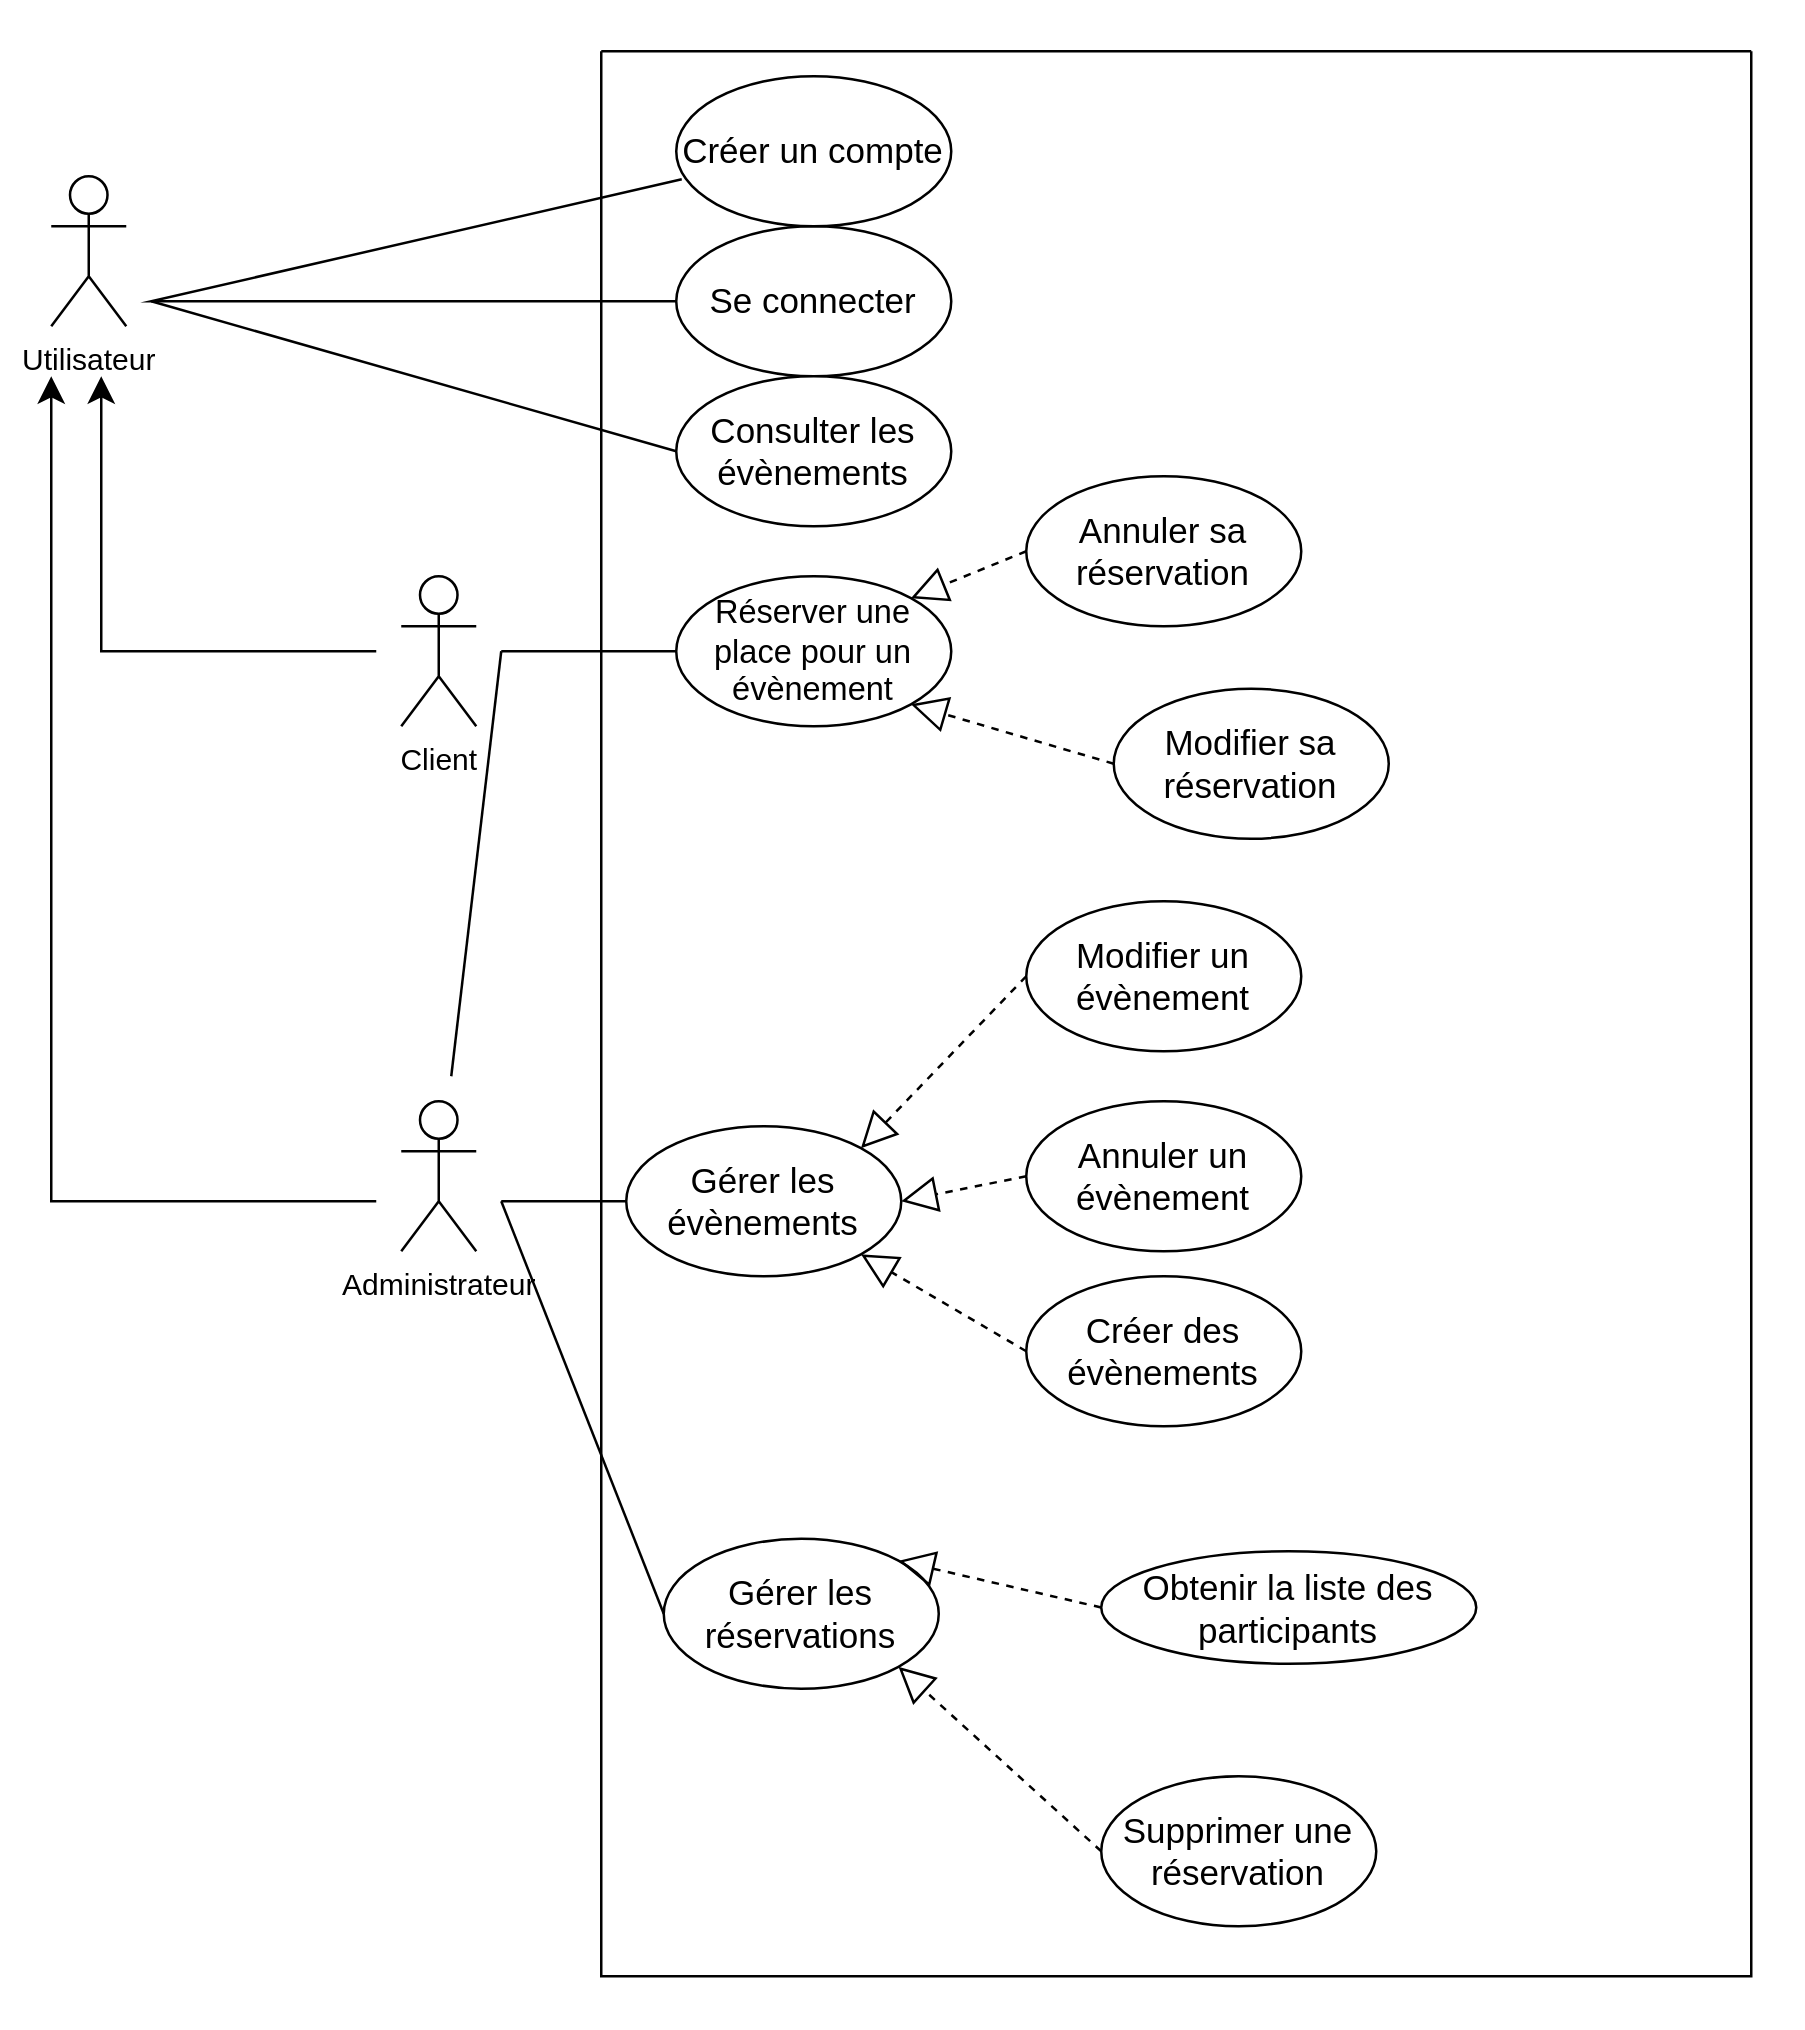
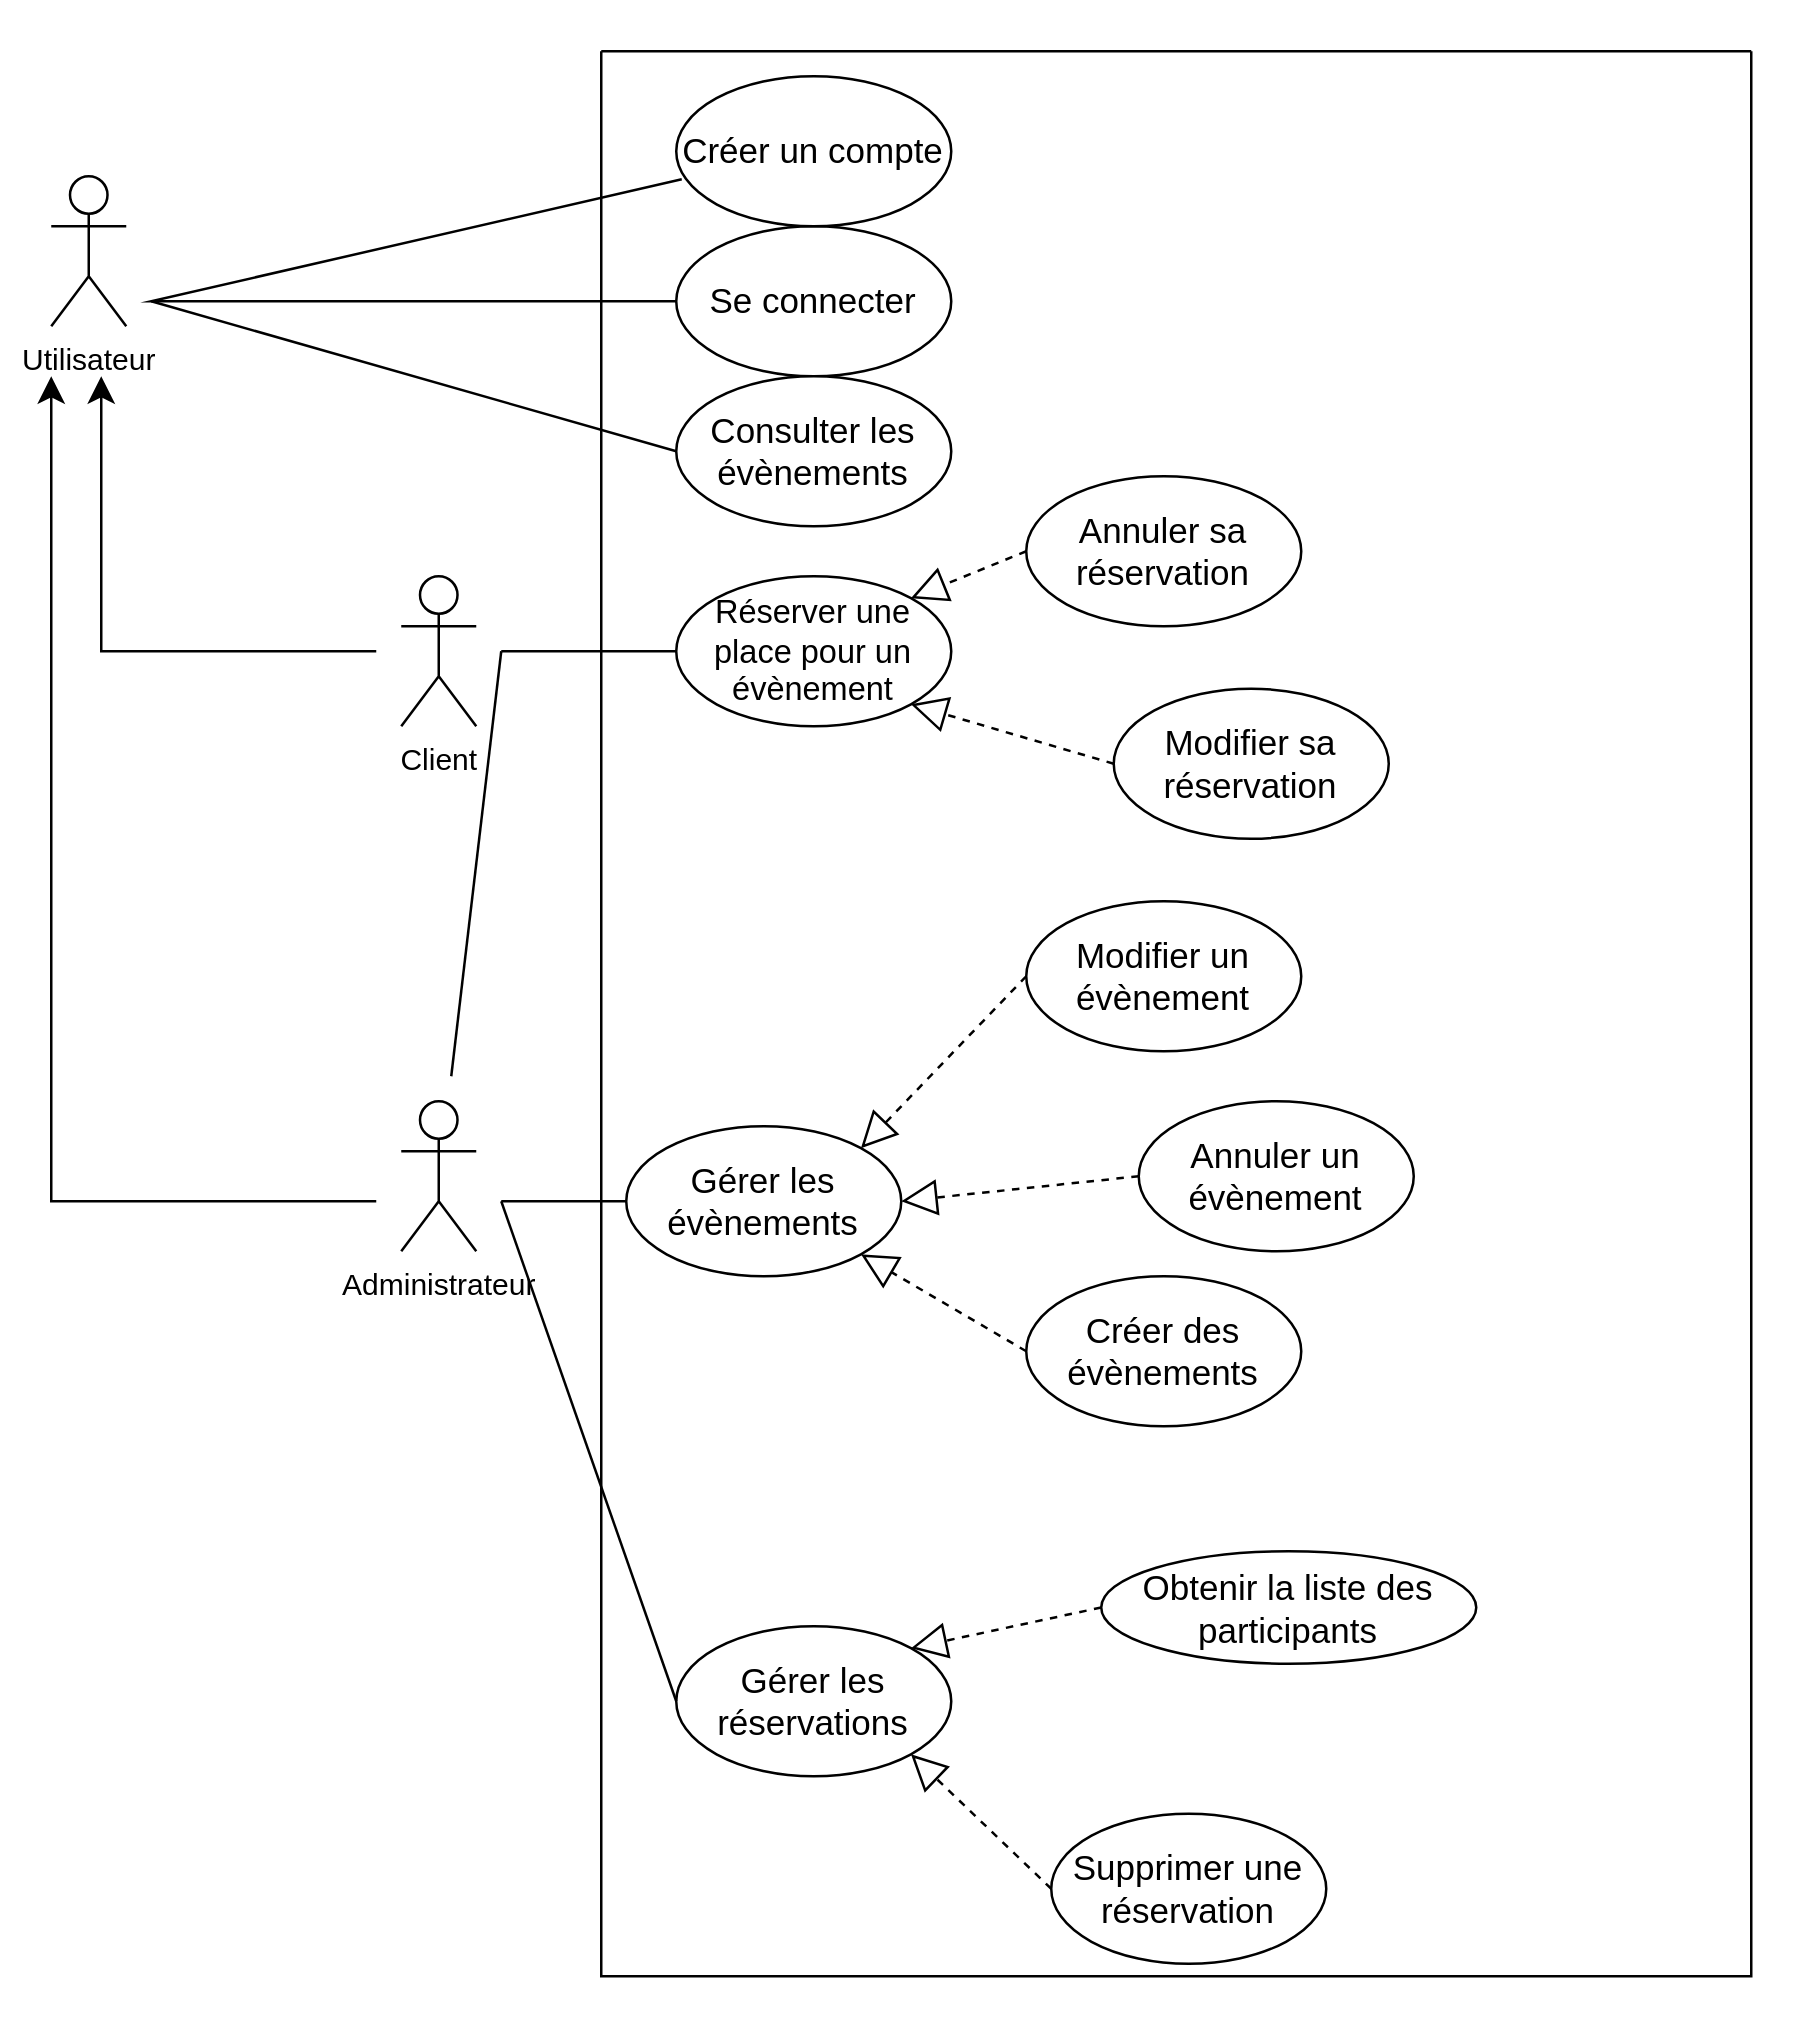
(1164, 1176) -> (1276, 1176)
(801, 1614) -> (814, 1701)
(1239, 1851) -> (1189, 1889)
